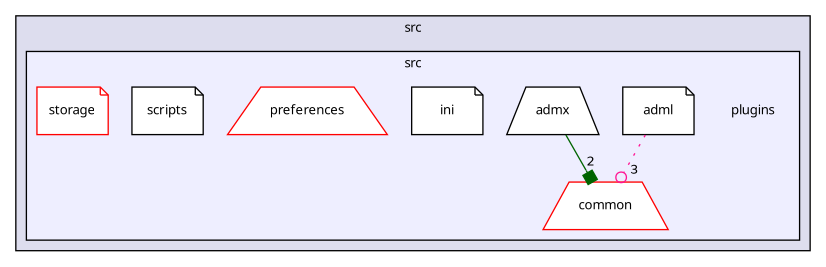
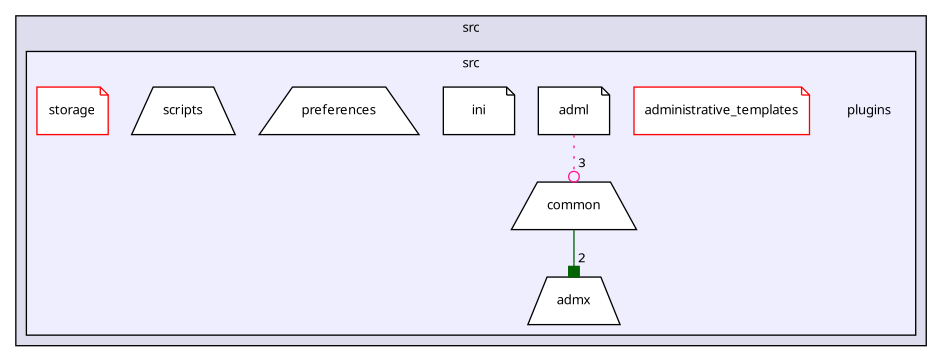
(168, 111) -> (183, 111)
(307, 111) -> (339, 111)
none -> (722, 111)
(576, 153) -> (574, 247)
(606, 206) -> (574, 206)
